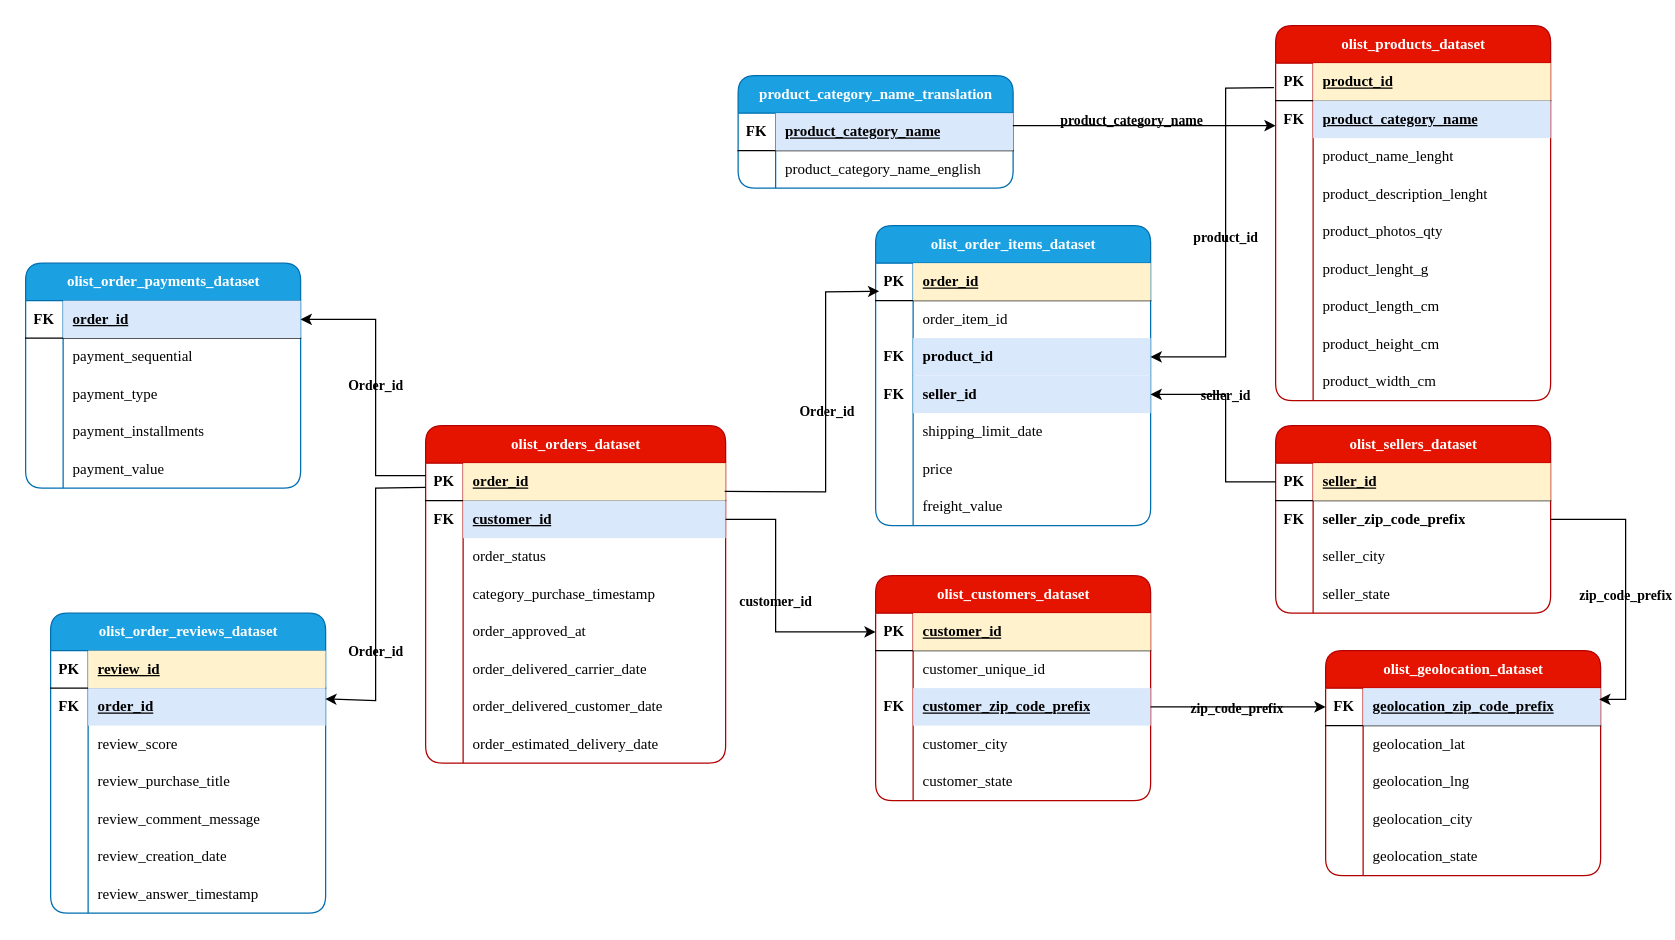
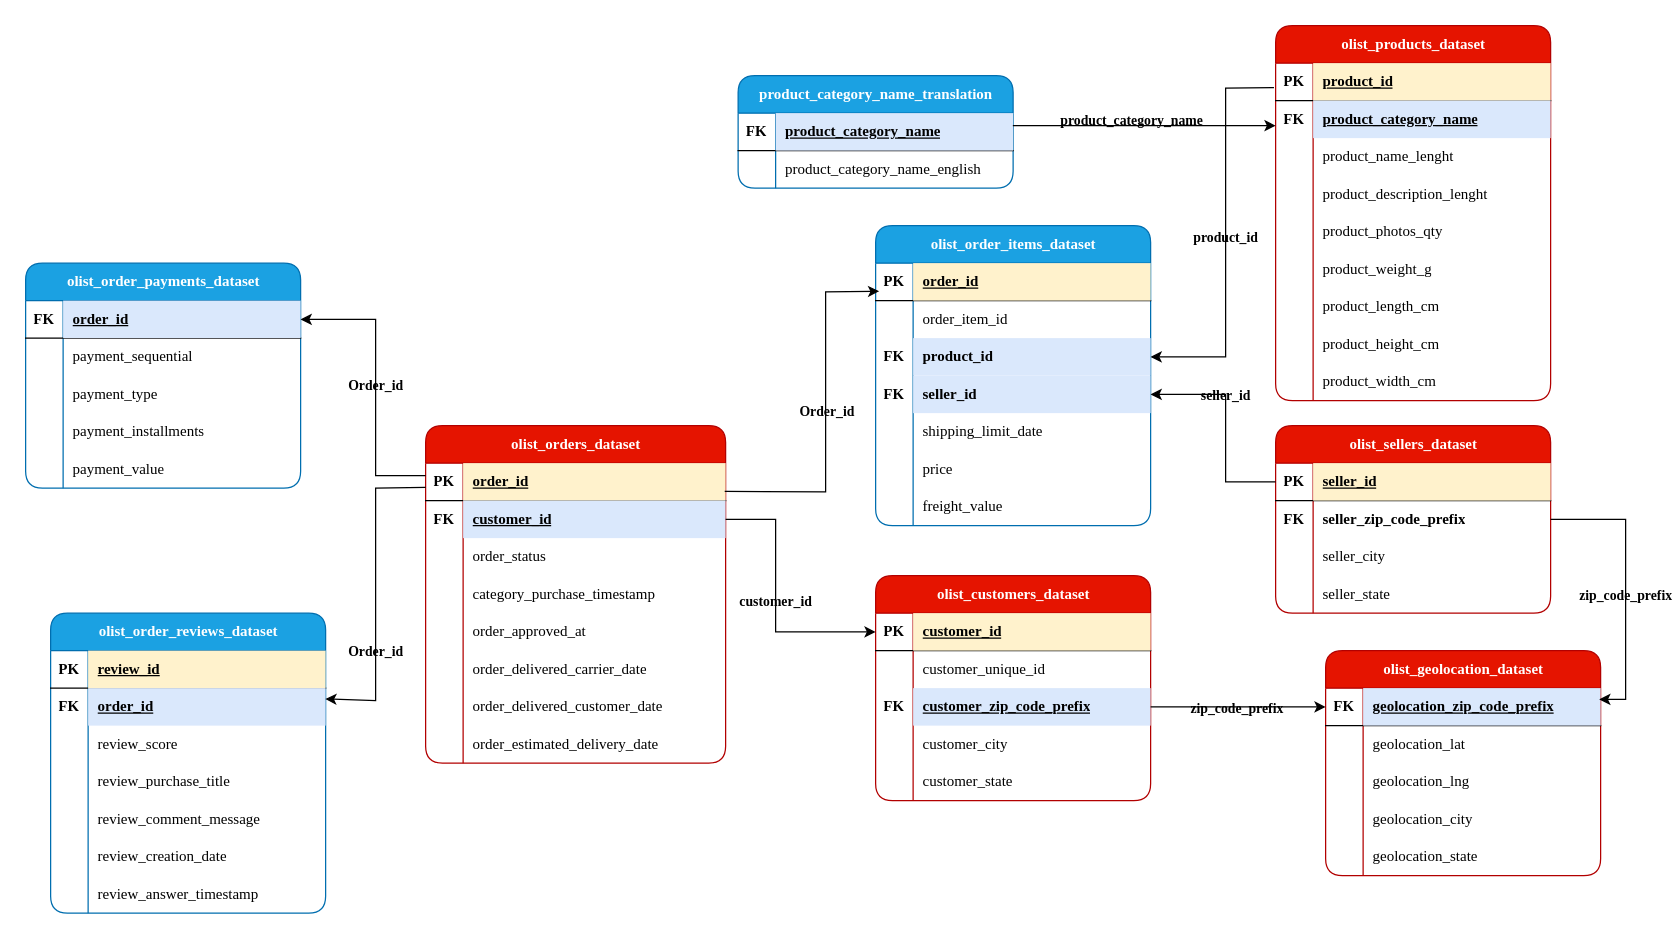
(1388, 269) -> (1388, 269)
